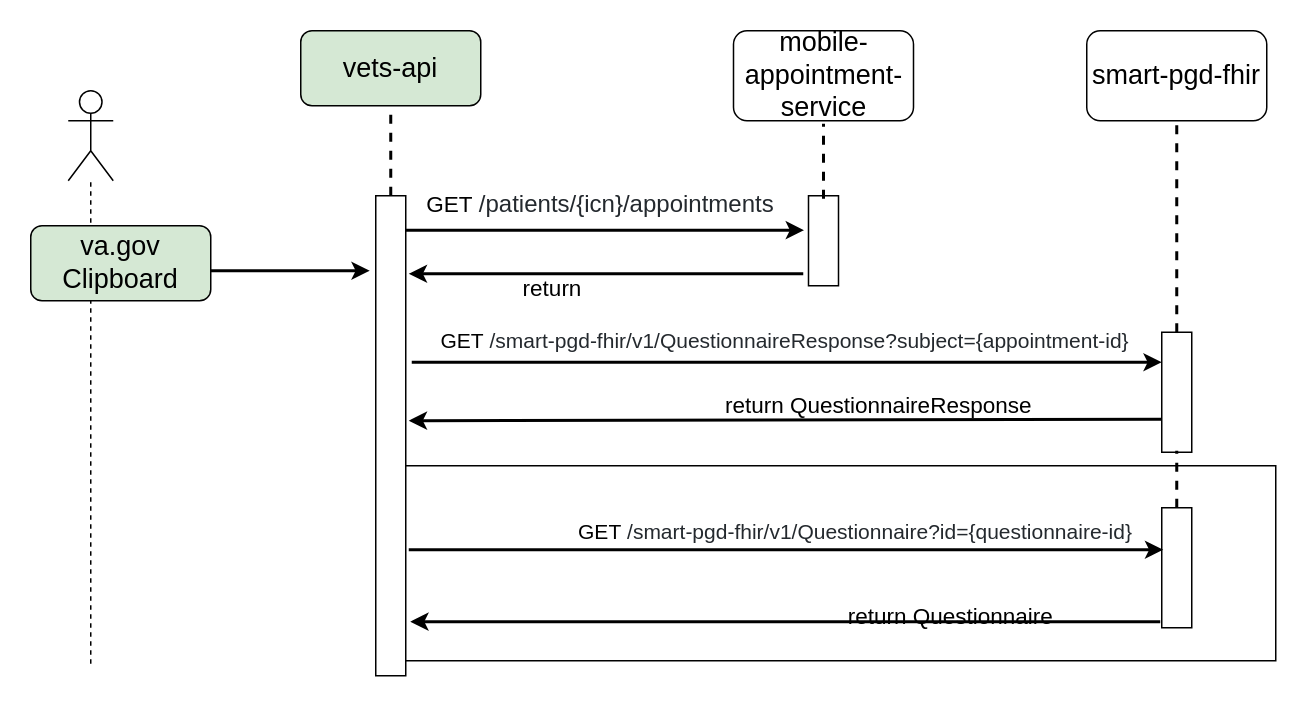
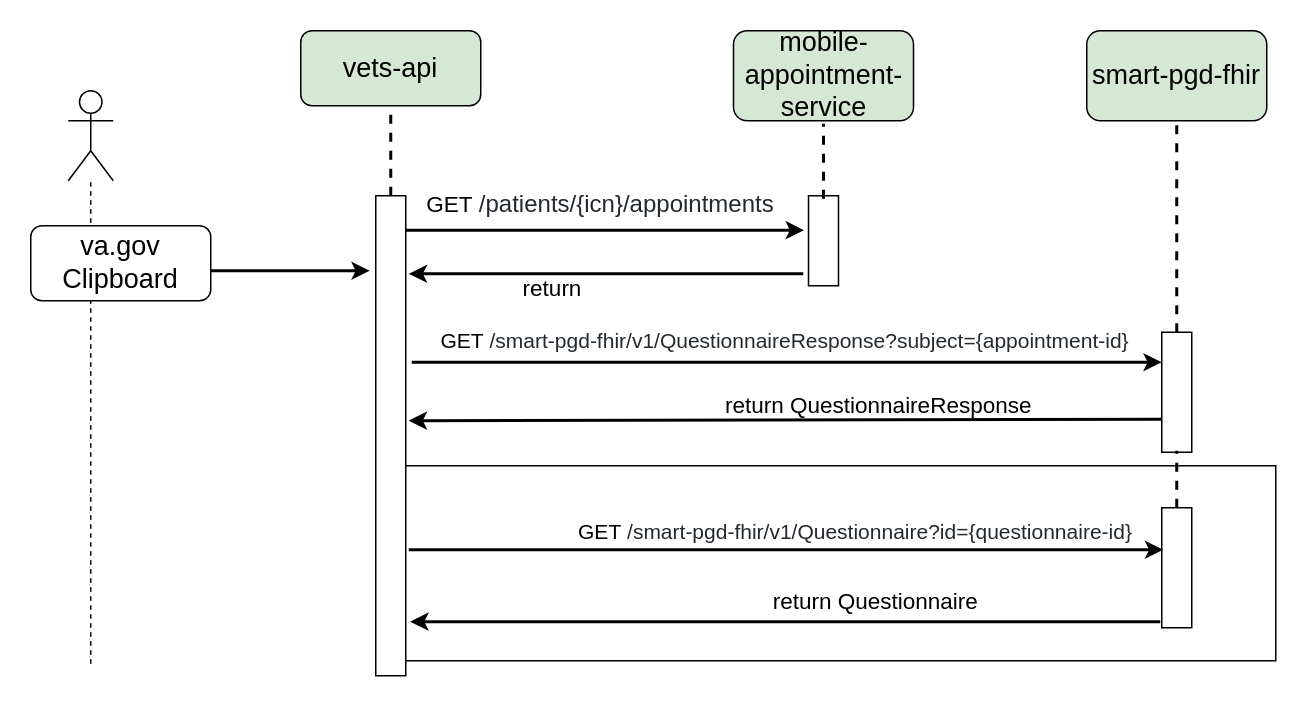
(824, 76) -> (824, 76)
(1177, 76) -> (1177, 76)
(121, 263) -> (121, 263)
(950, 616) -> (875, 601)
